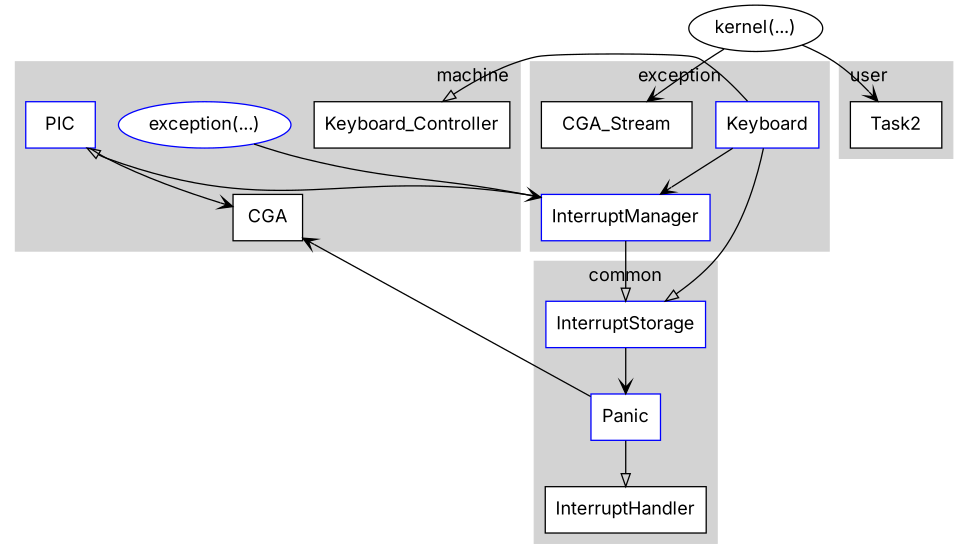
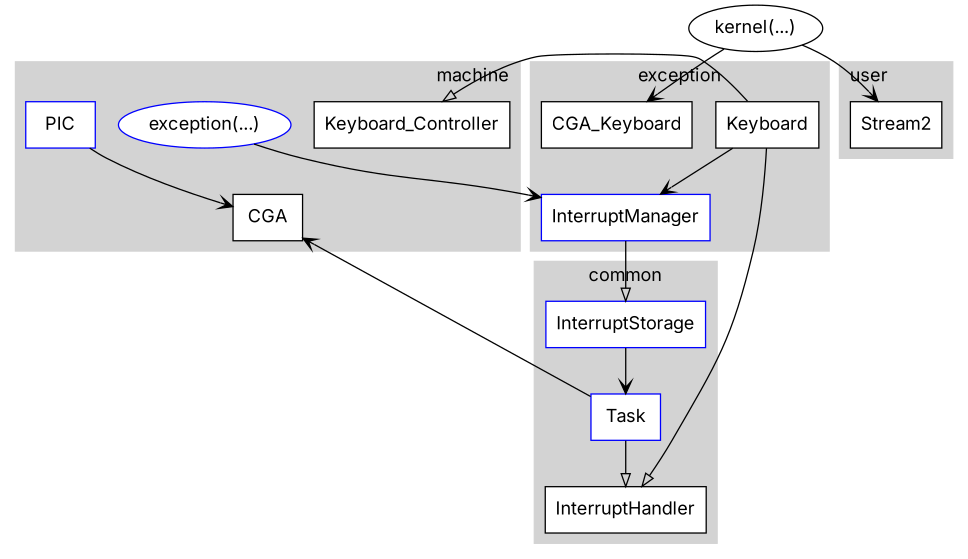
(617, 125) -> (617, 125)
(767, 125) -> (767, 125)
(896, 125) -> (896, 125)
(318, 189) -> none
(735, 231) -> (733, 321)
(626, 417) -> (626, 417)
